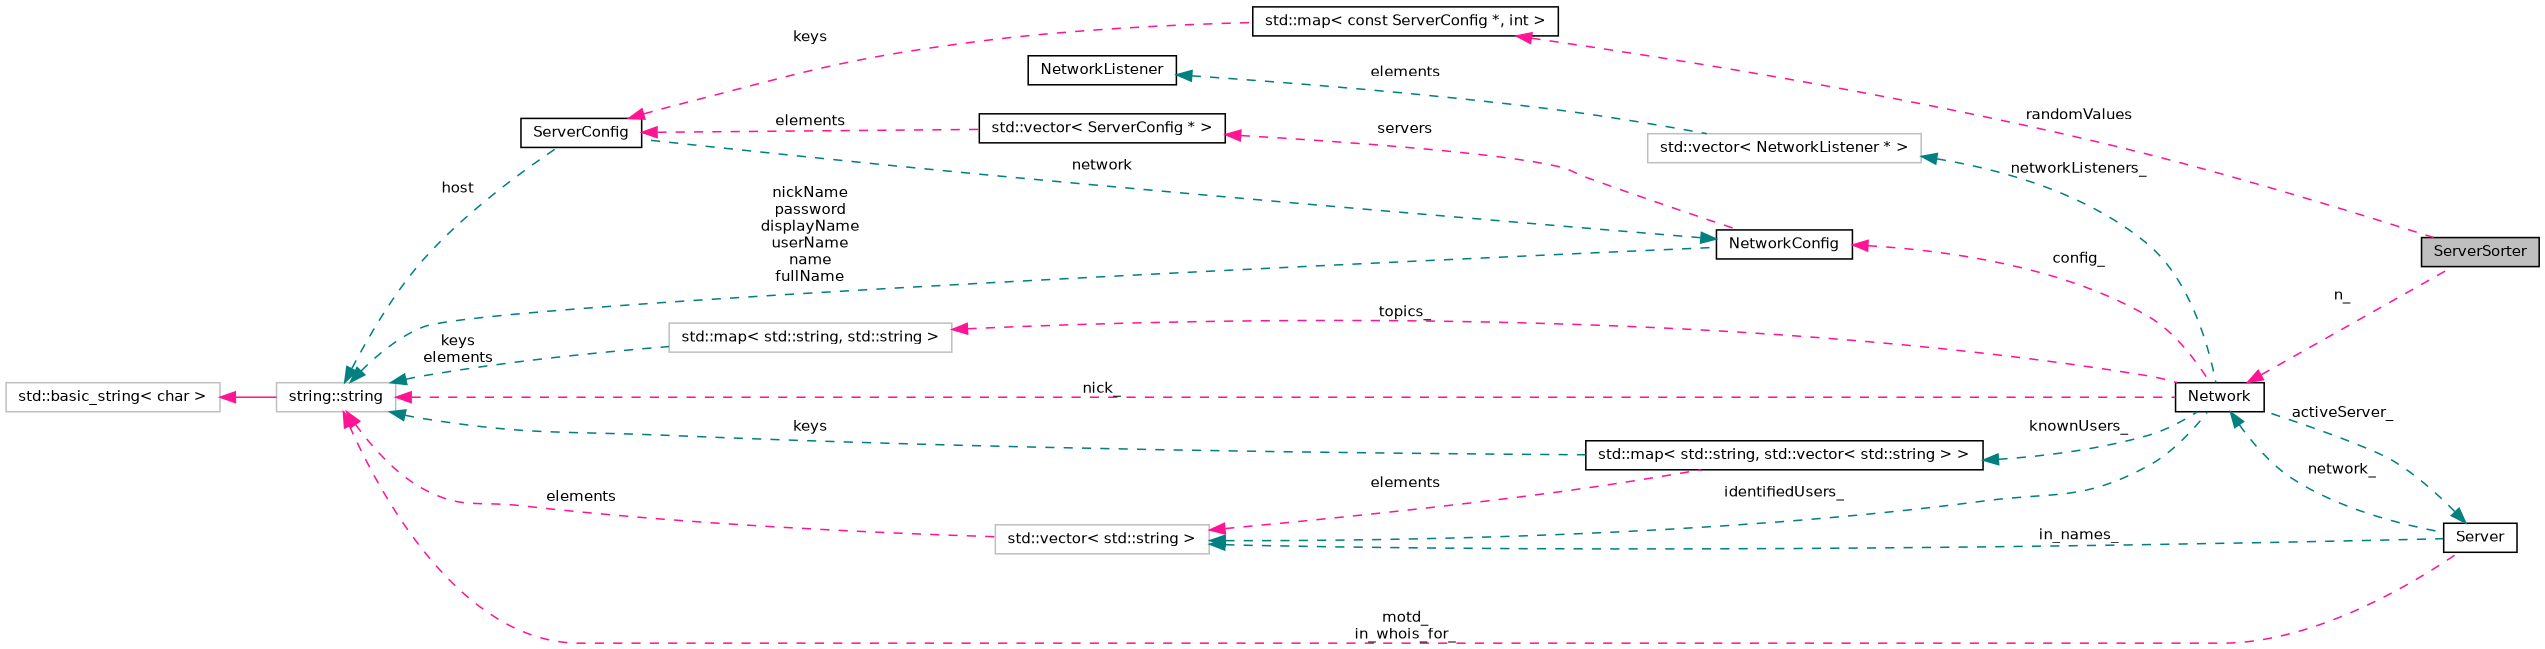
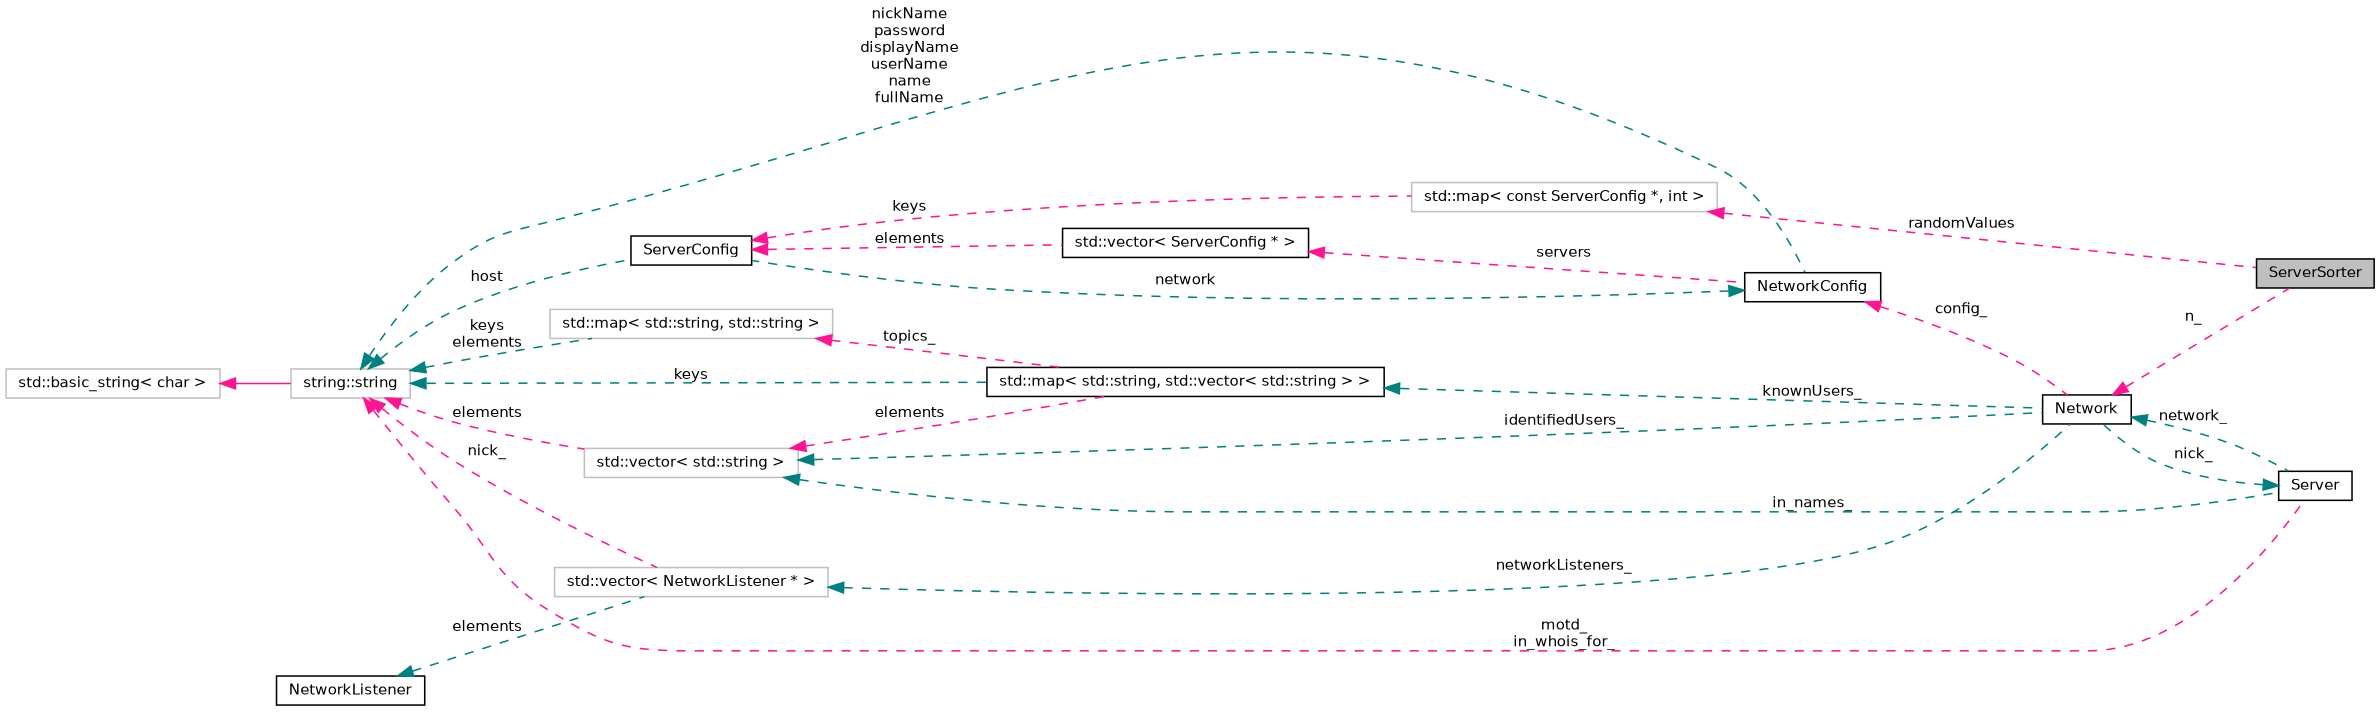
(1406, 21) -> (1564, 197)
(1574, 325) -> (946, 354)
(1293, 397) -> (515, 496)
(2343, 413) -> (2194, 455)
